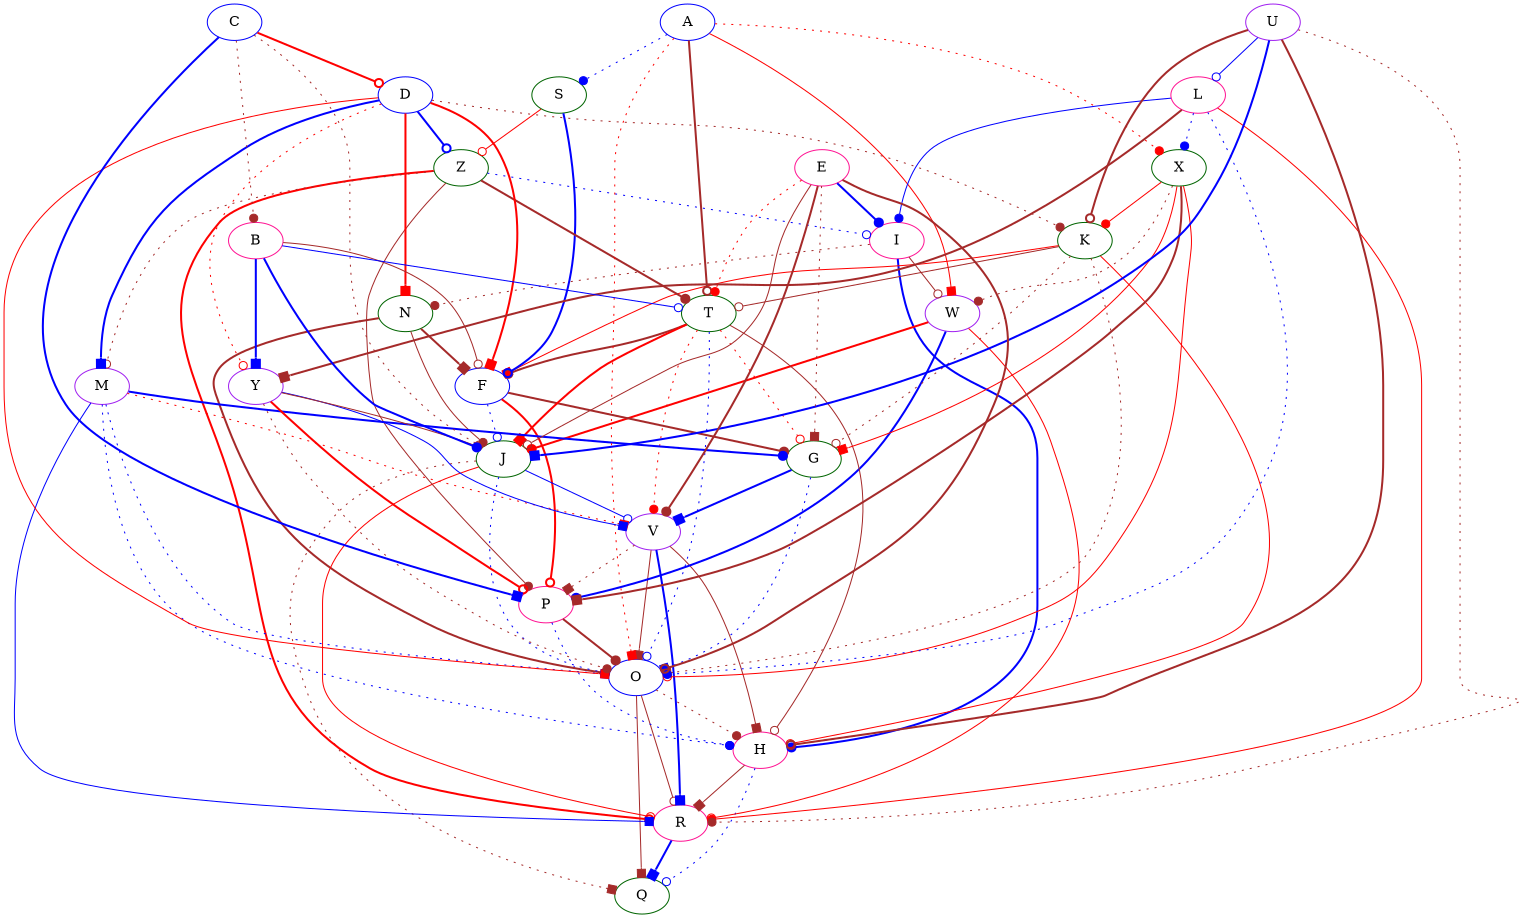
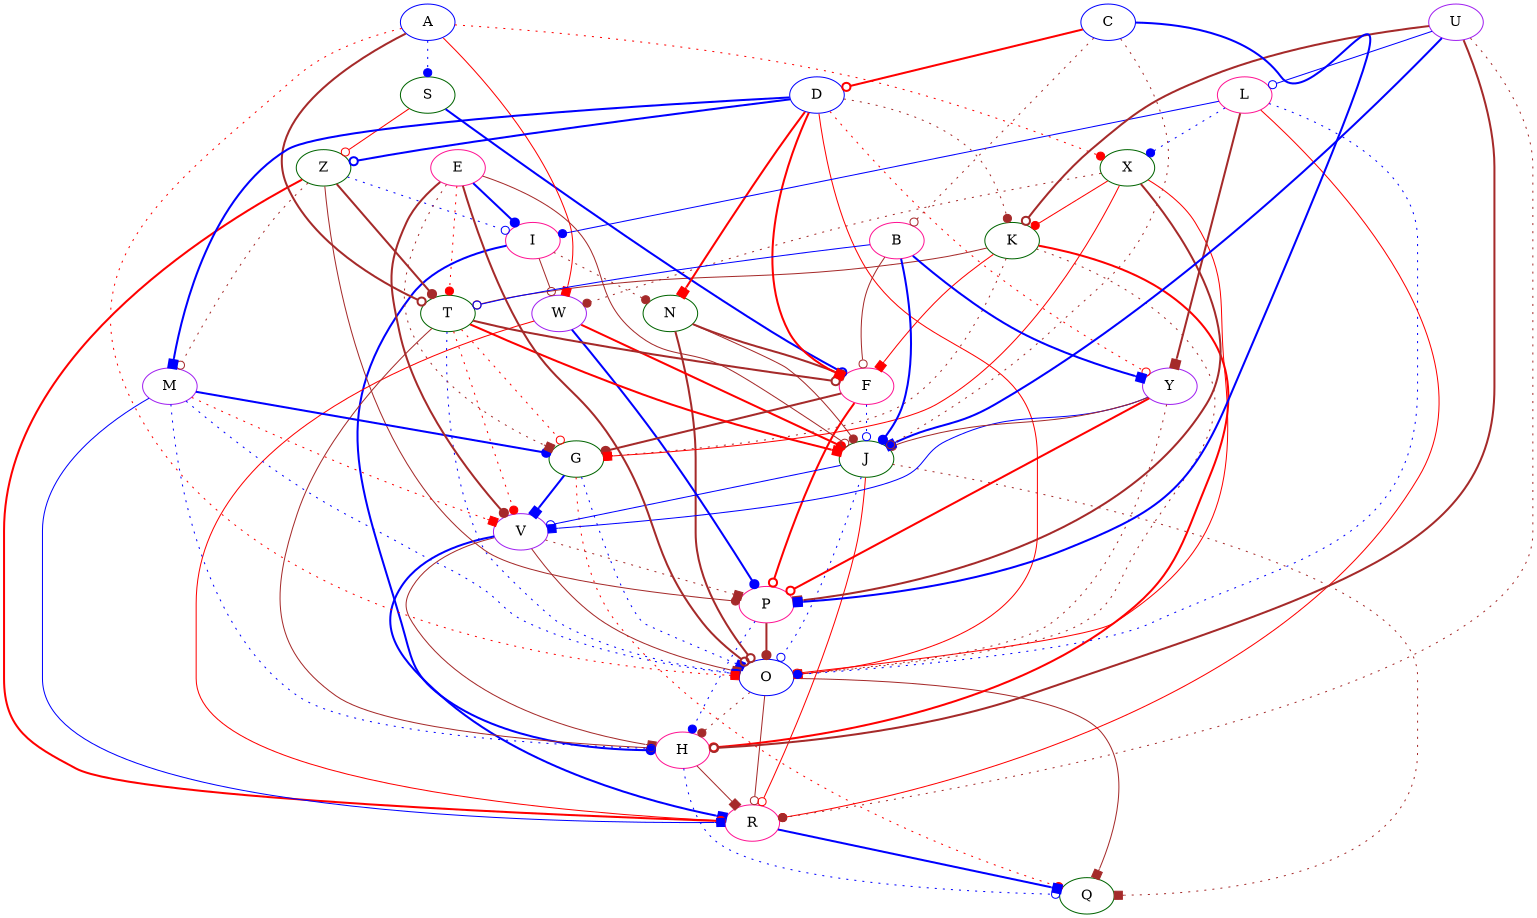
(245, 127) -> (1005, 129)
(482, 386) -> (867, 386)
(1226, 634) -> (1167, 570)
none -> (738, 734)
